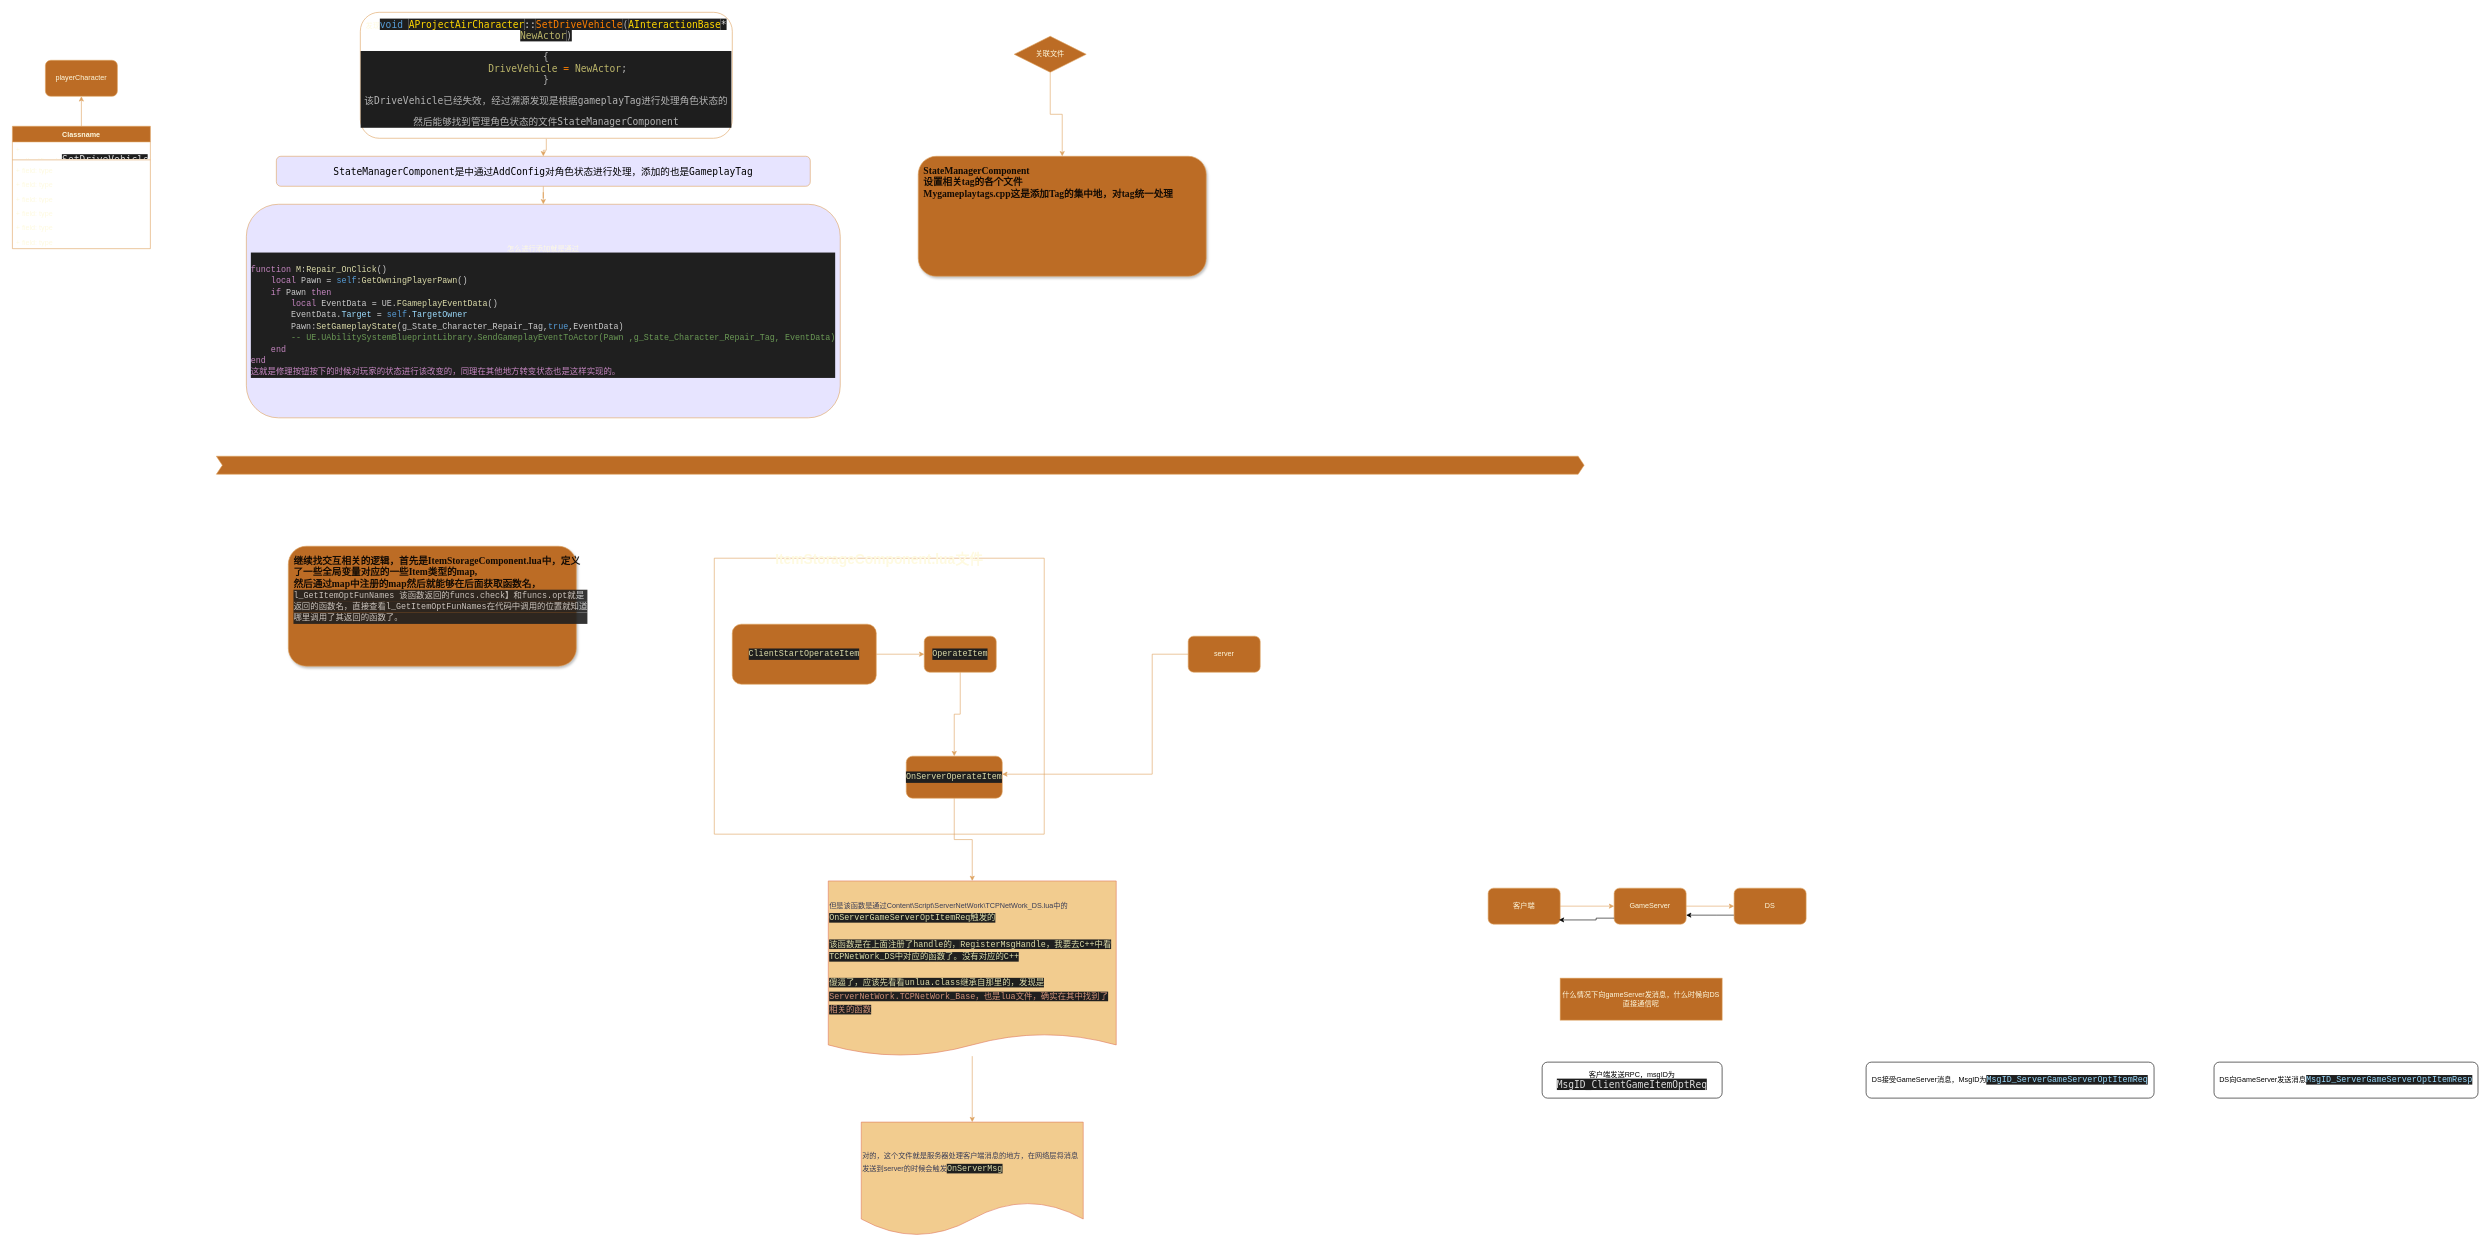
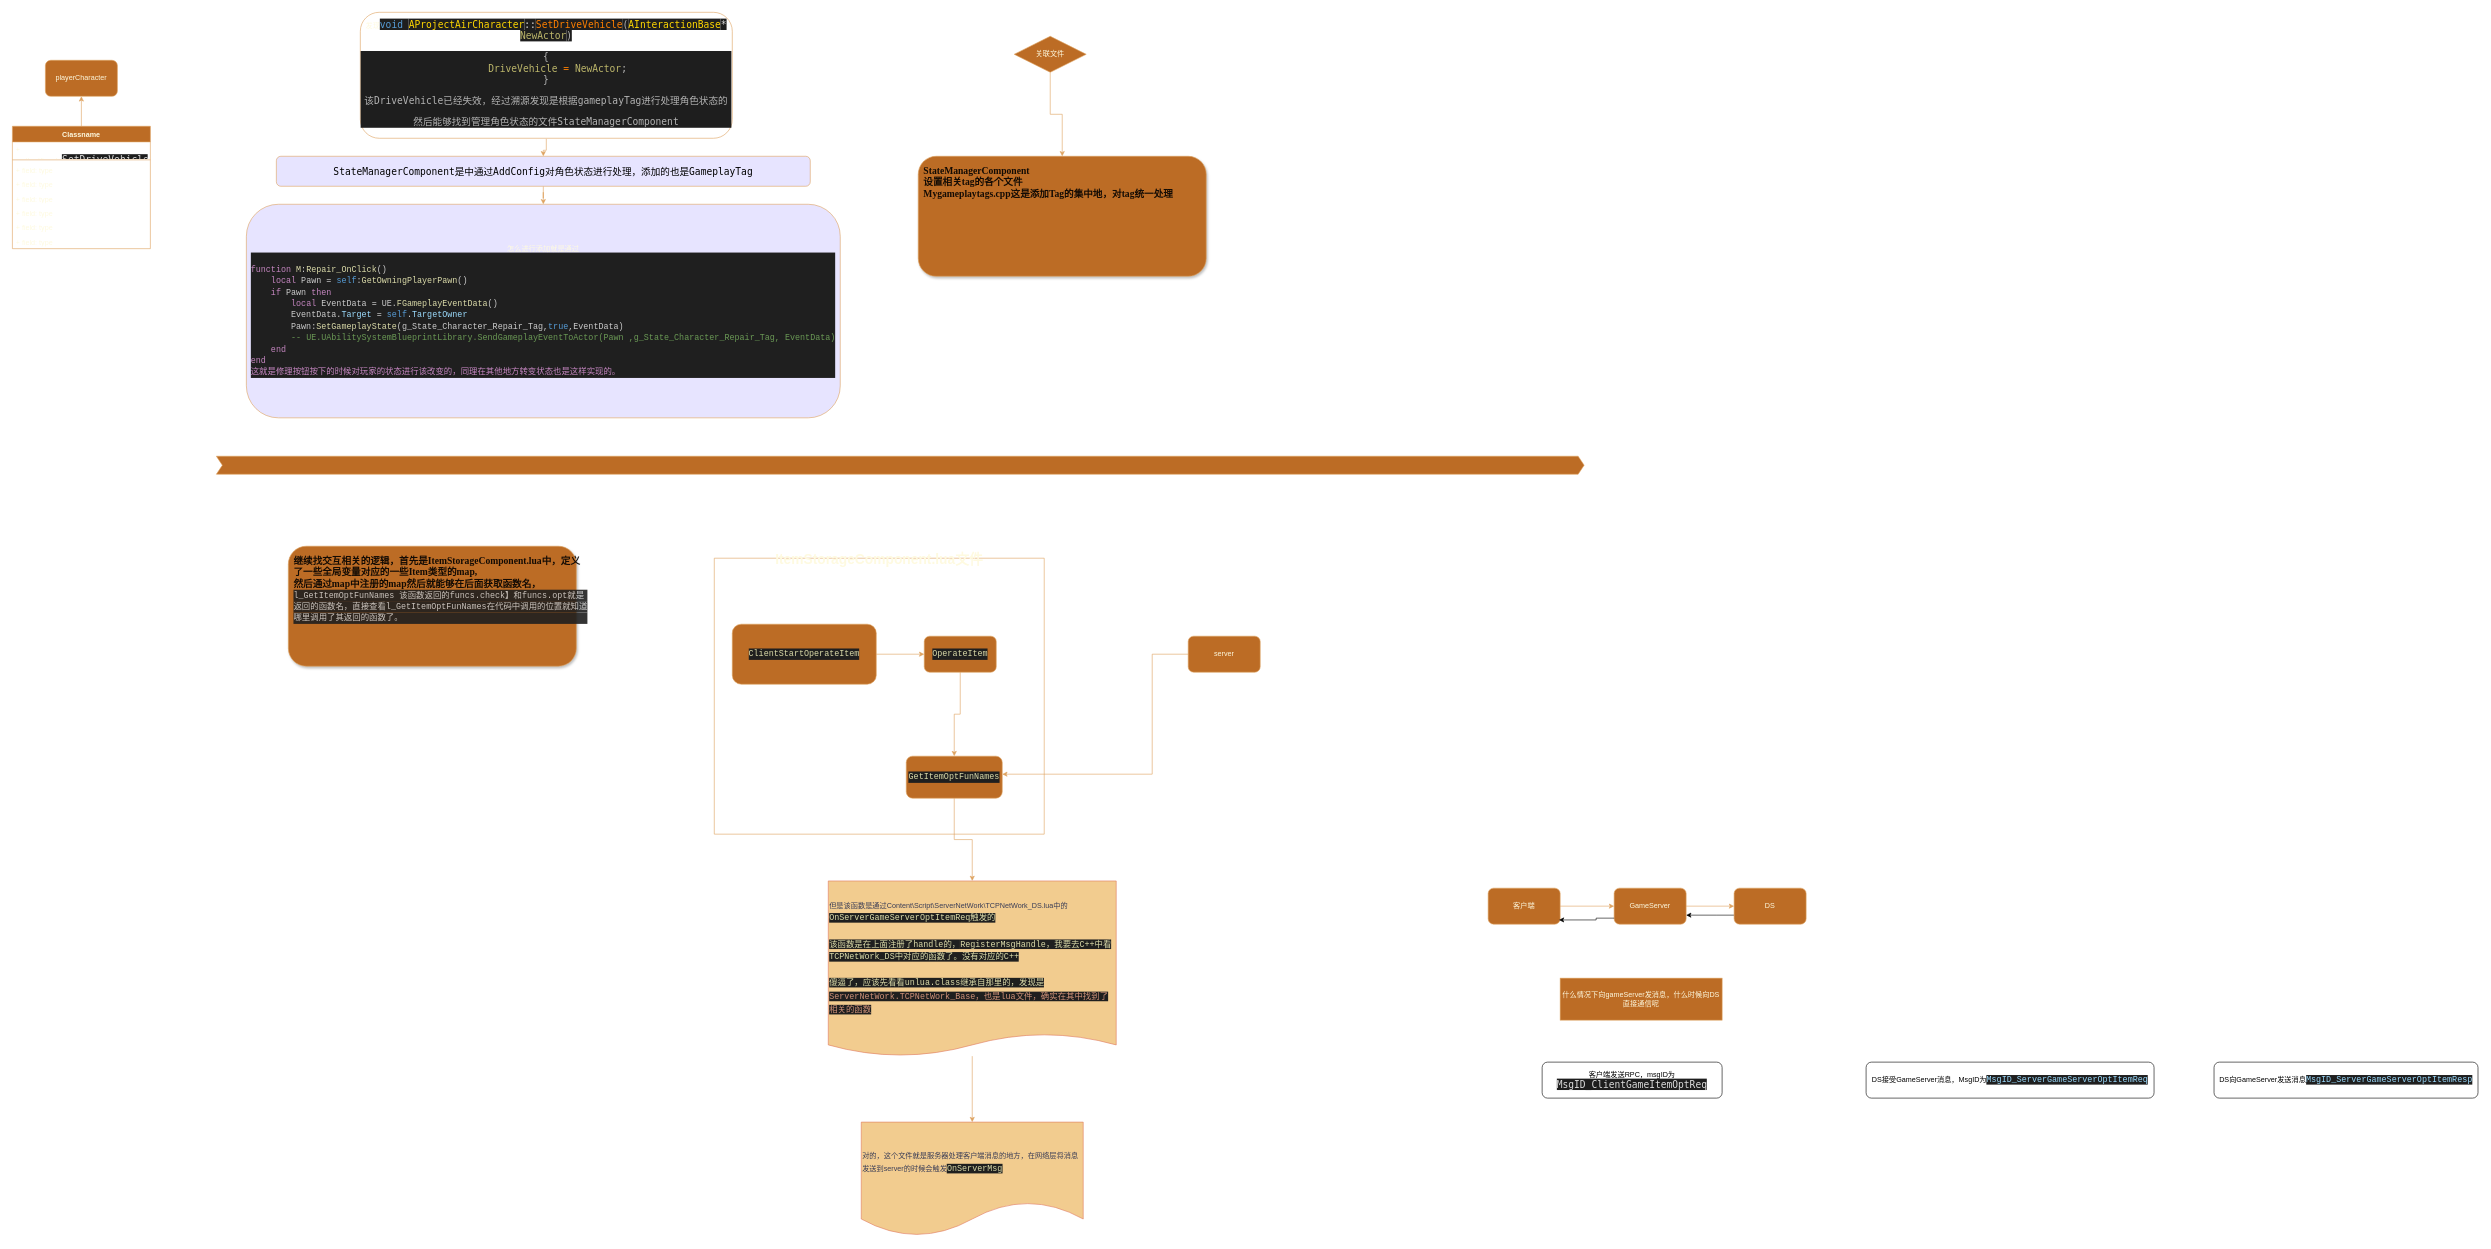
(954, 777) -> (954, 777)
